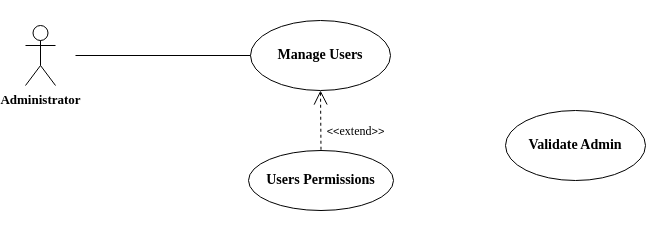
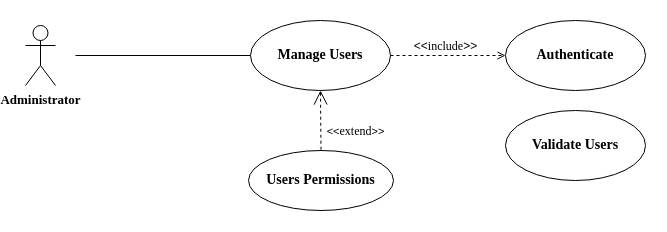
none -> (447, 56)
none -> (576, 56)
(576, 146) -> (576, 146)
